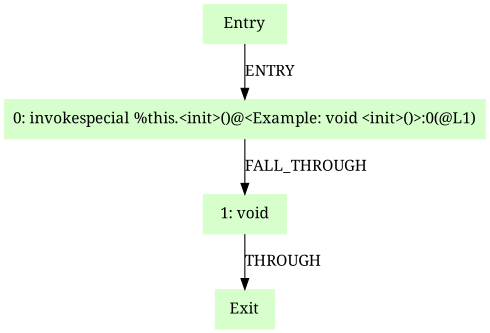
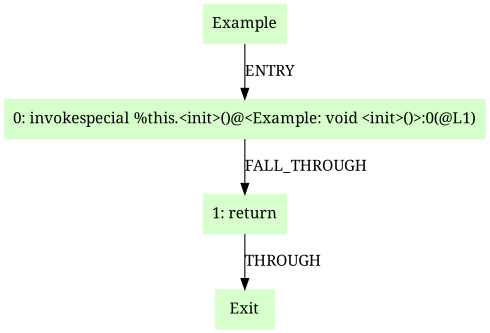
(245, 24) -> (245, 24)
(245, 214) -> (245, 214)
